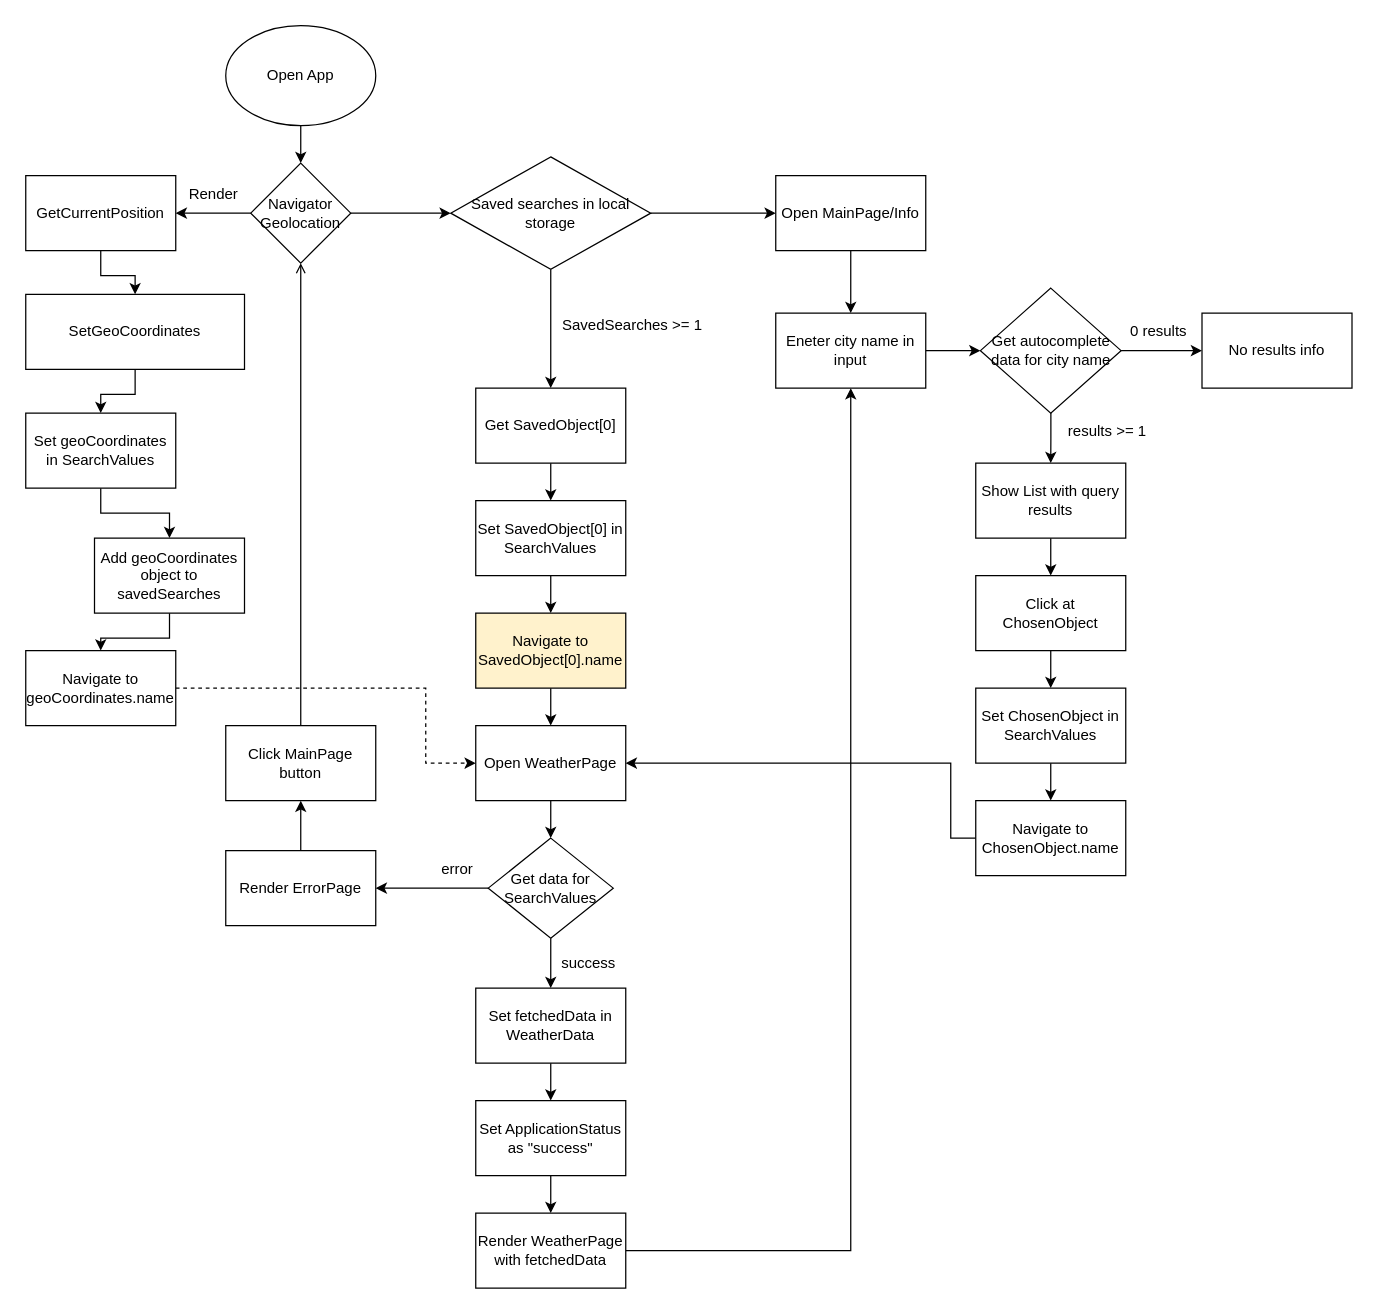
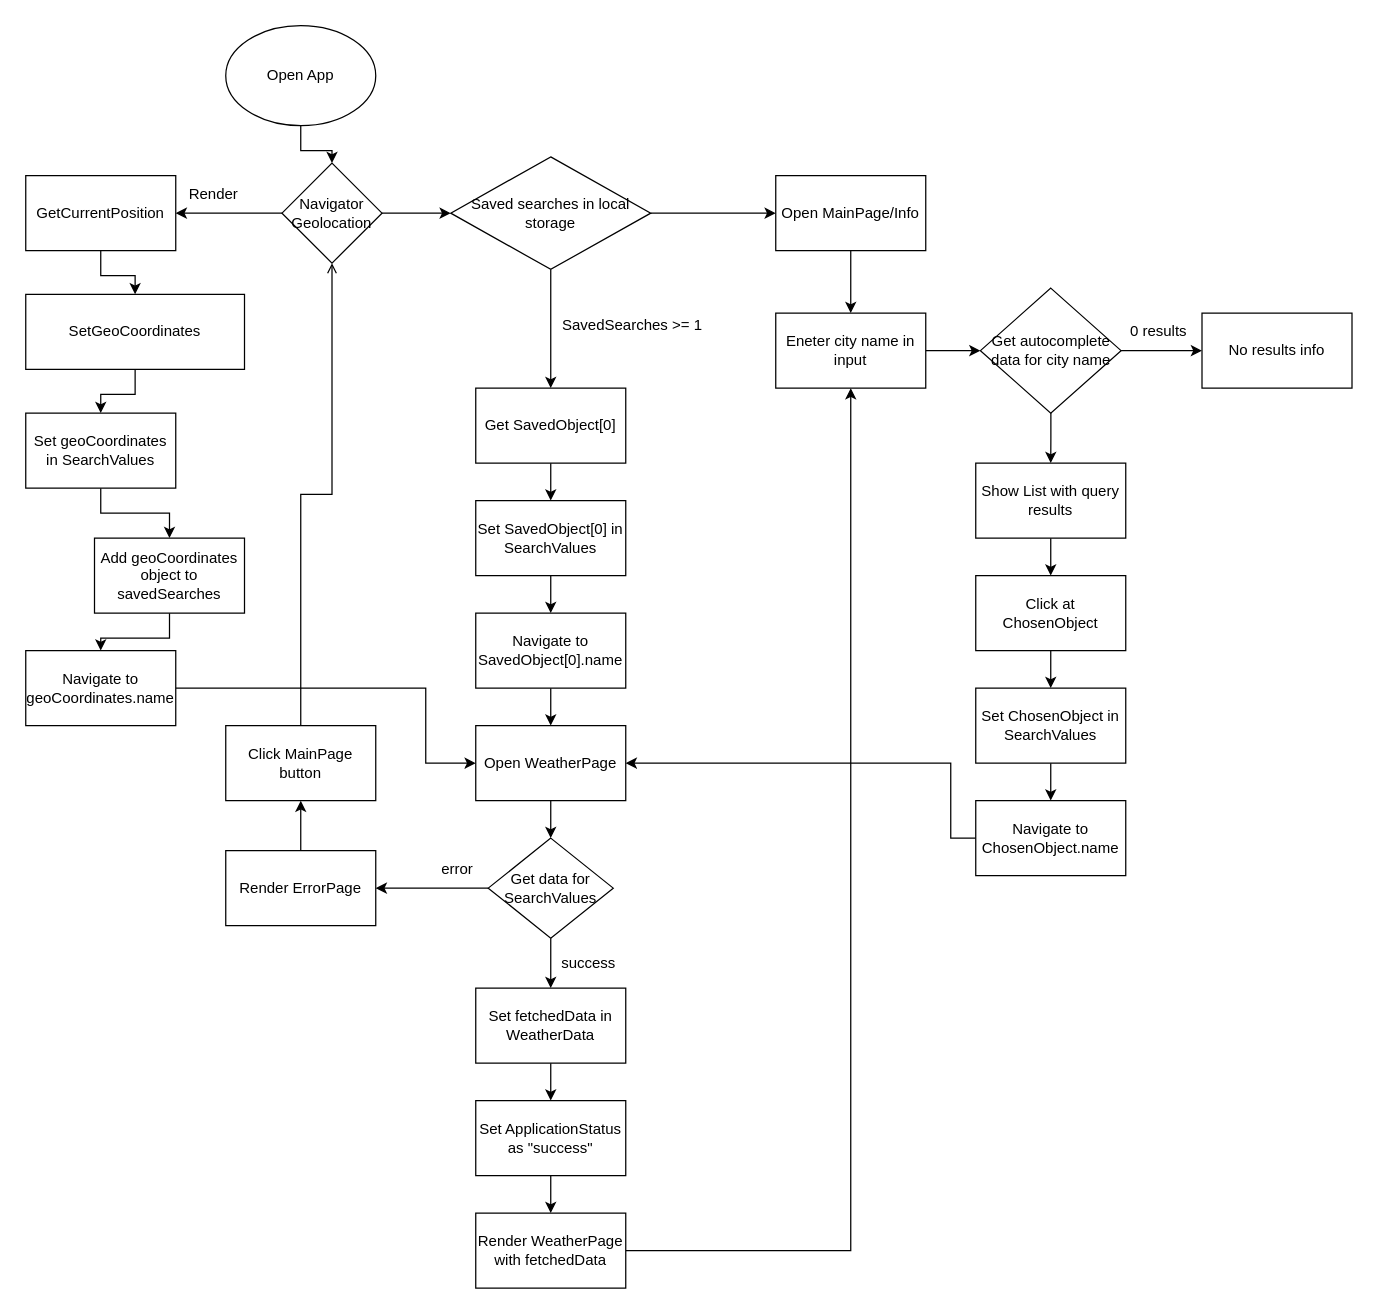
(301, 213) -> (332, 213)
(1107, 432) -> none
(551, 651) -> (551, 651)
(360, 688) -> (360, 688)
